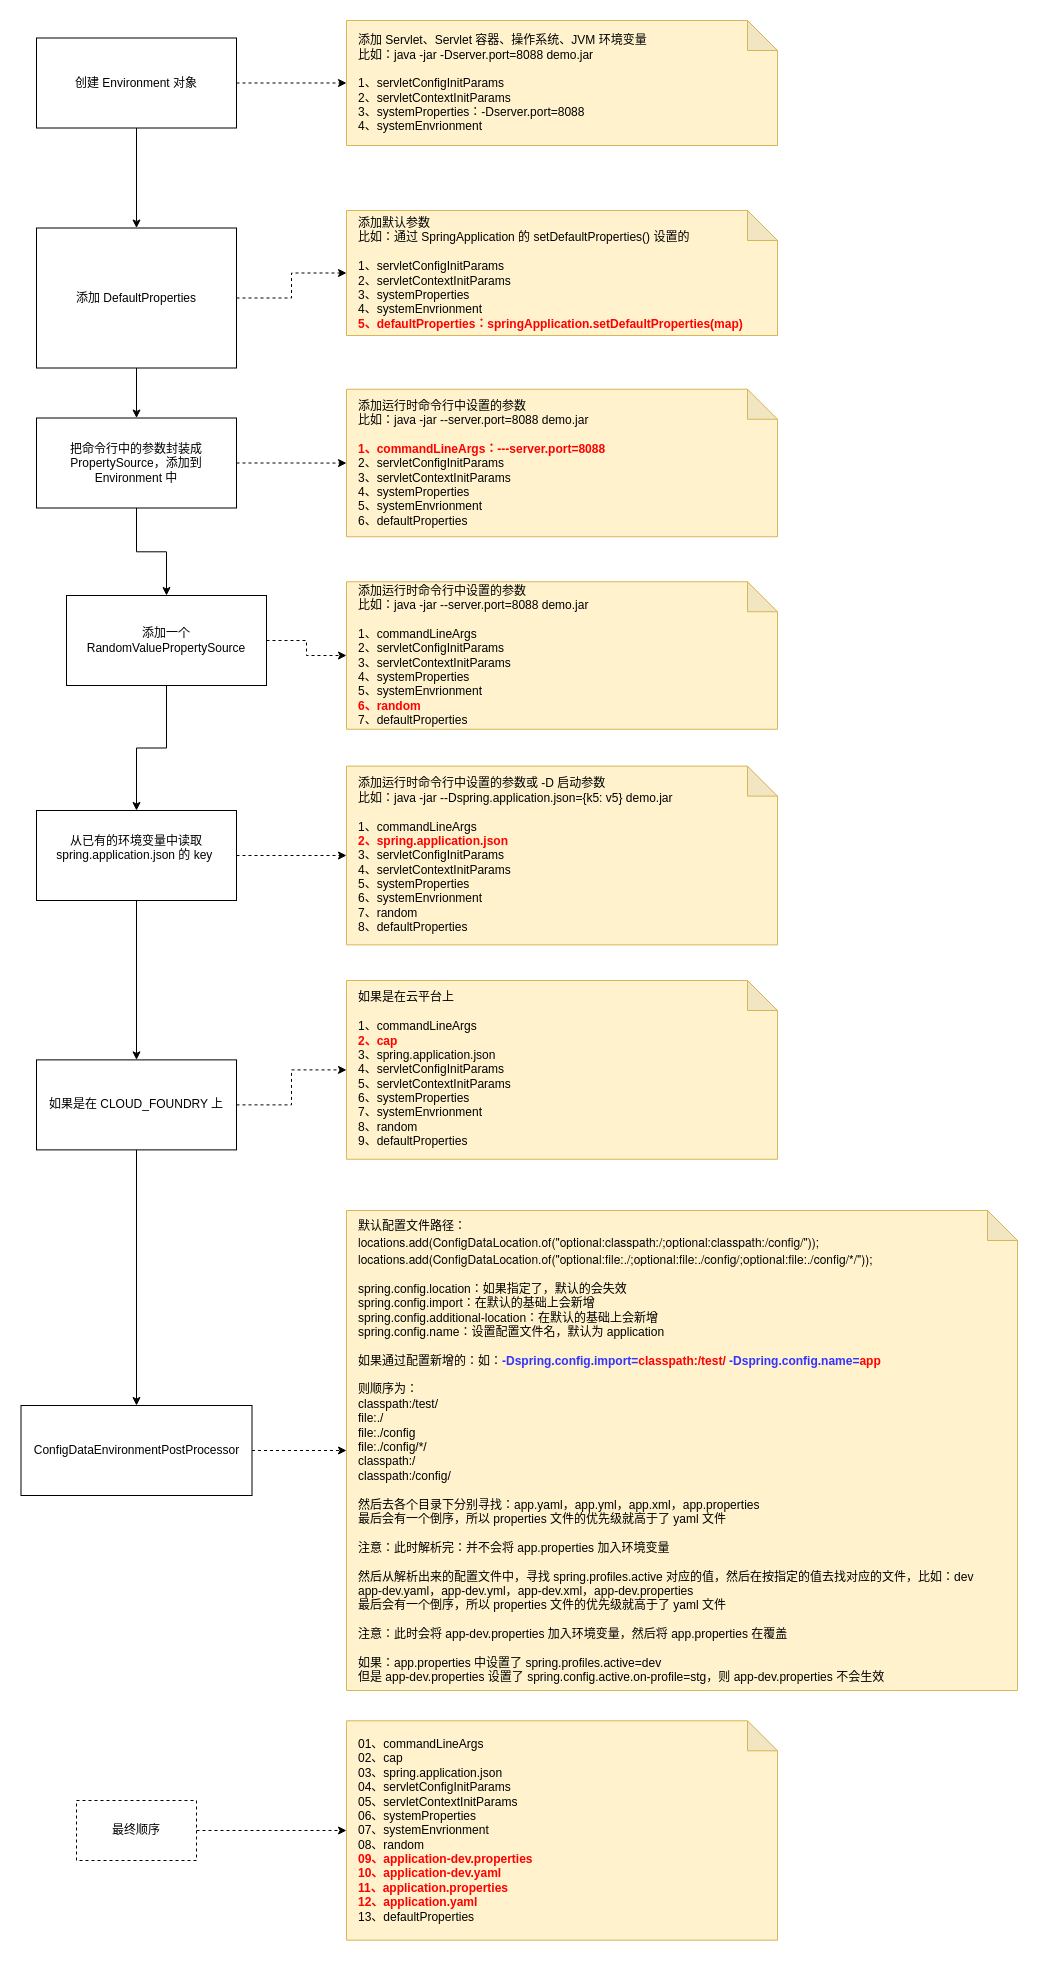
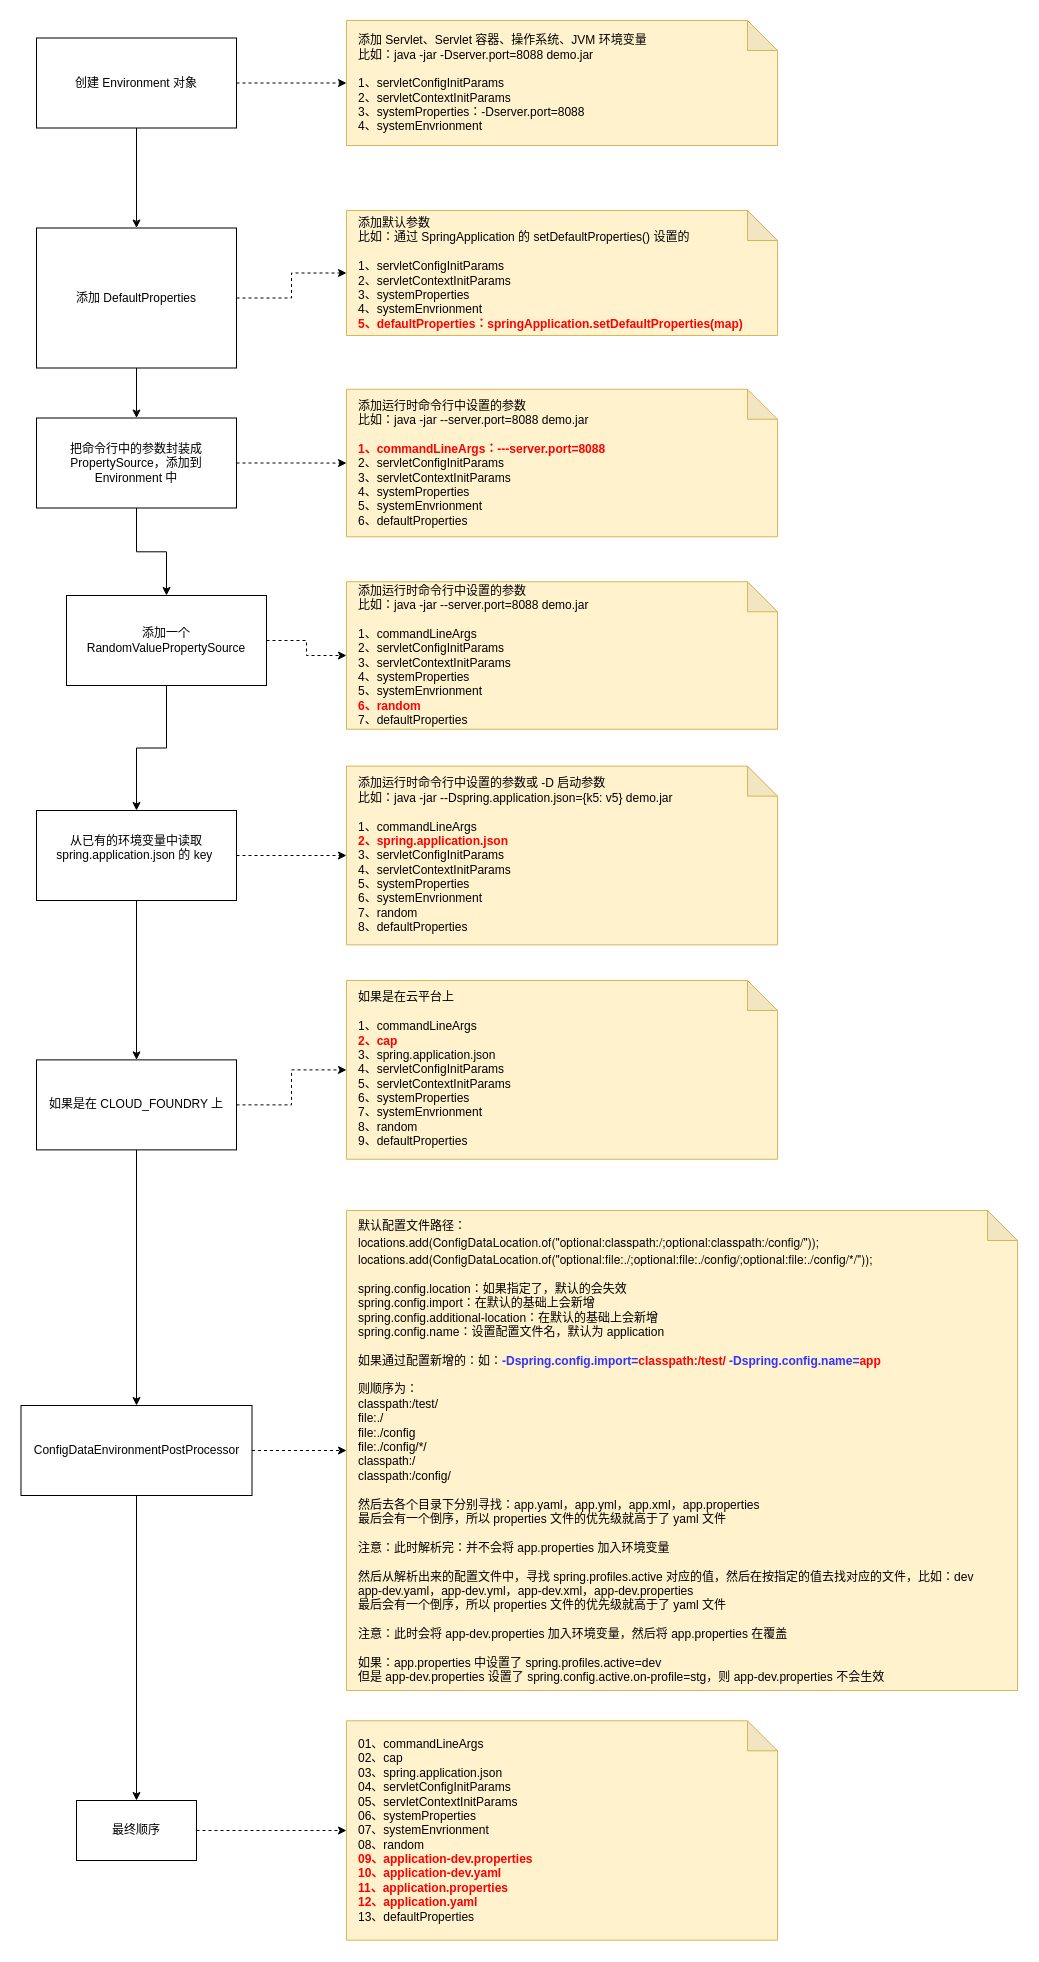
none -> (137, 1645)
(137, 1831) -> (137, 1831)
